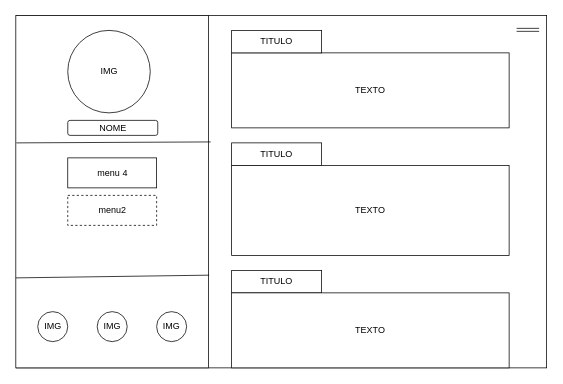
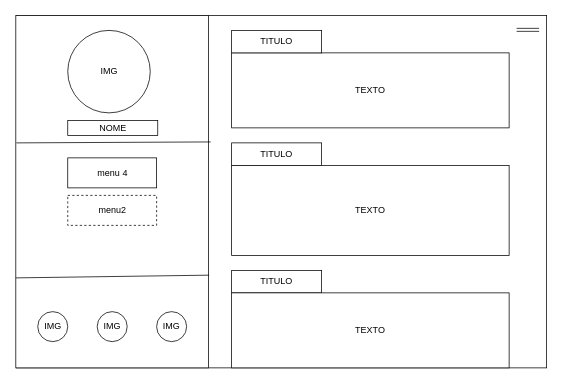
(113, 128) -> (113, 128)
